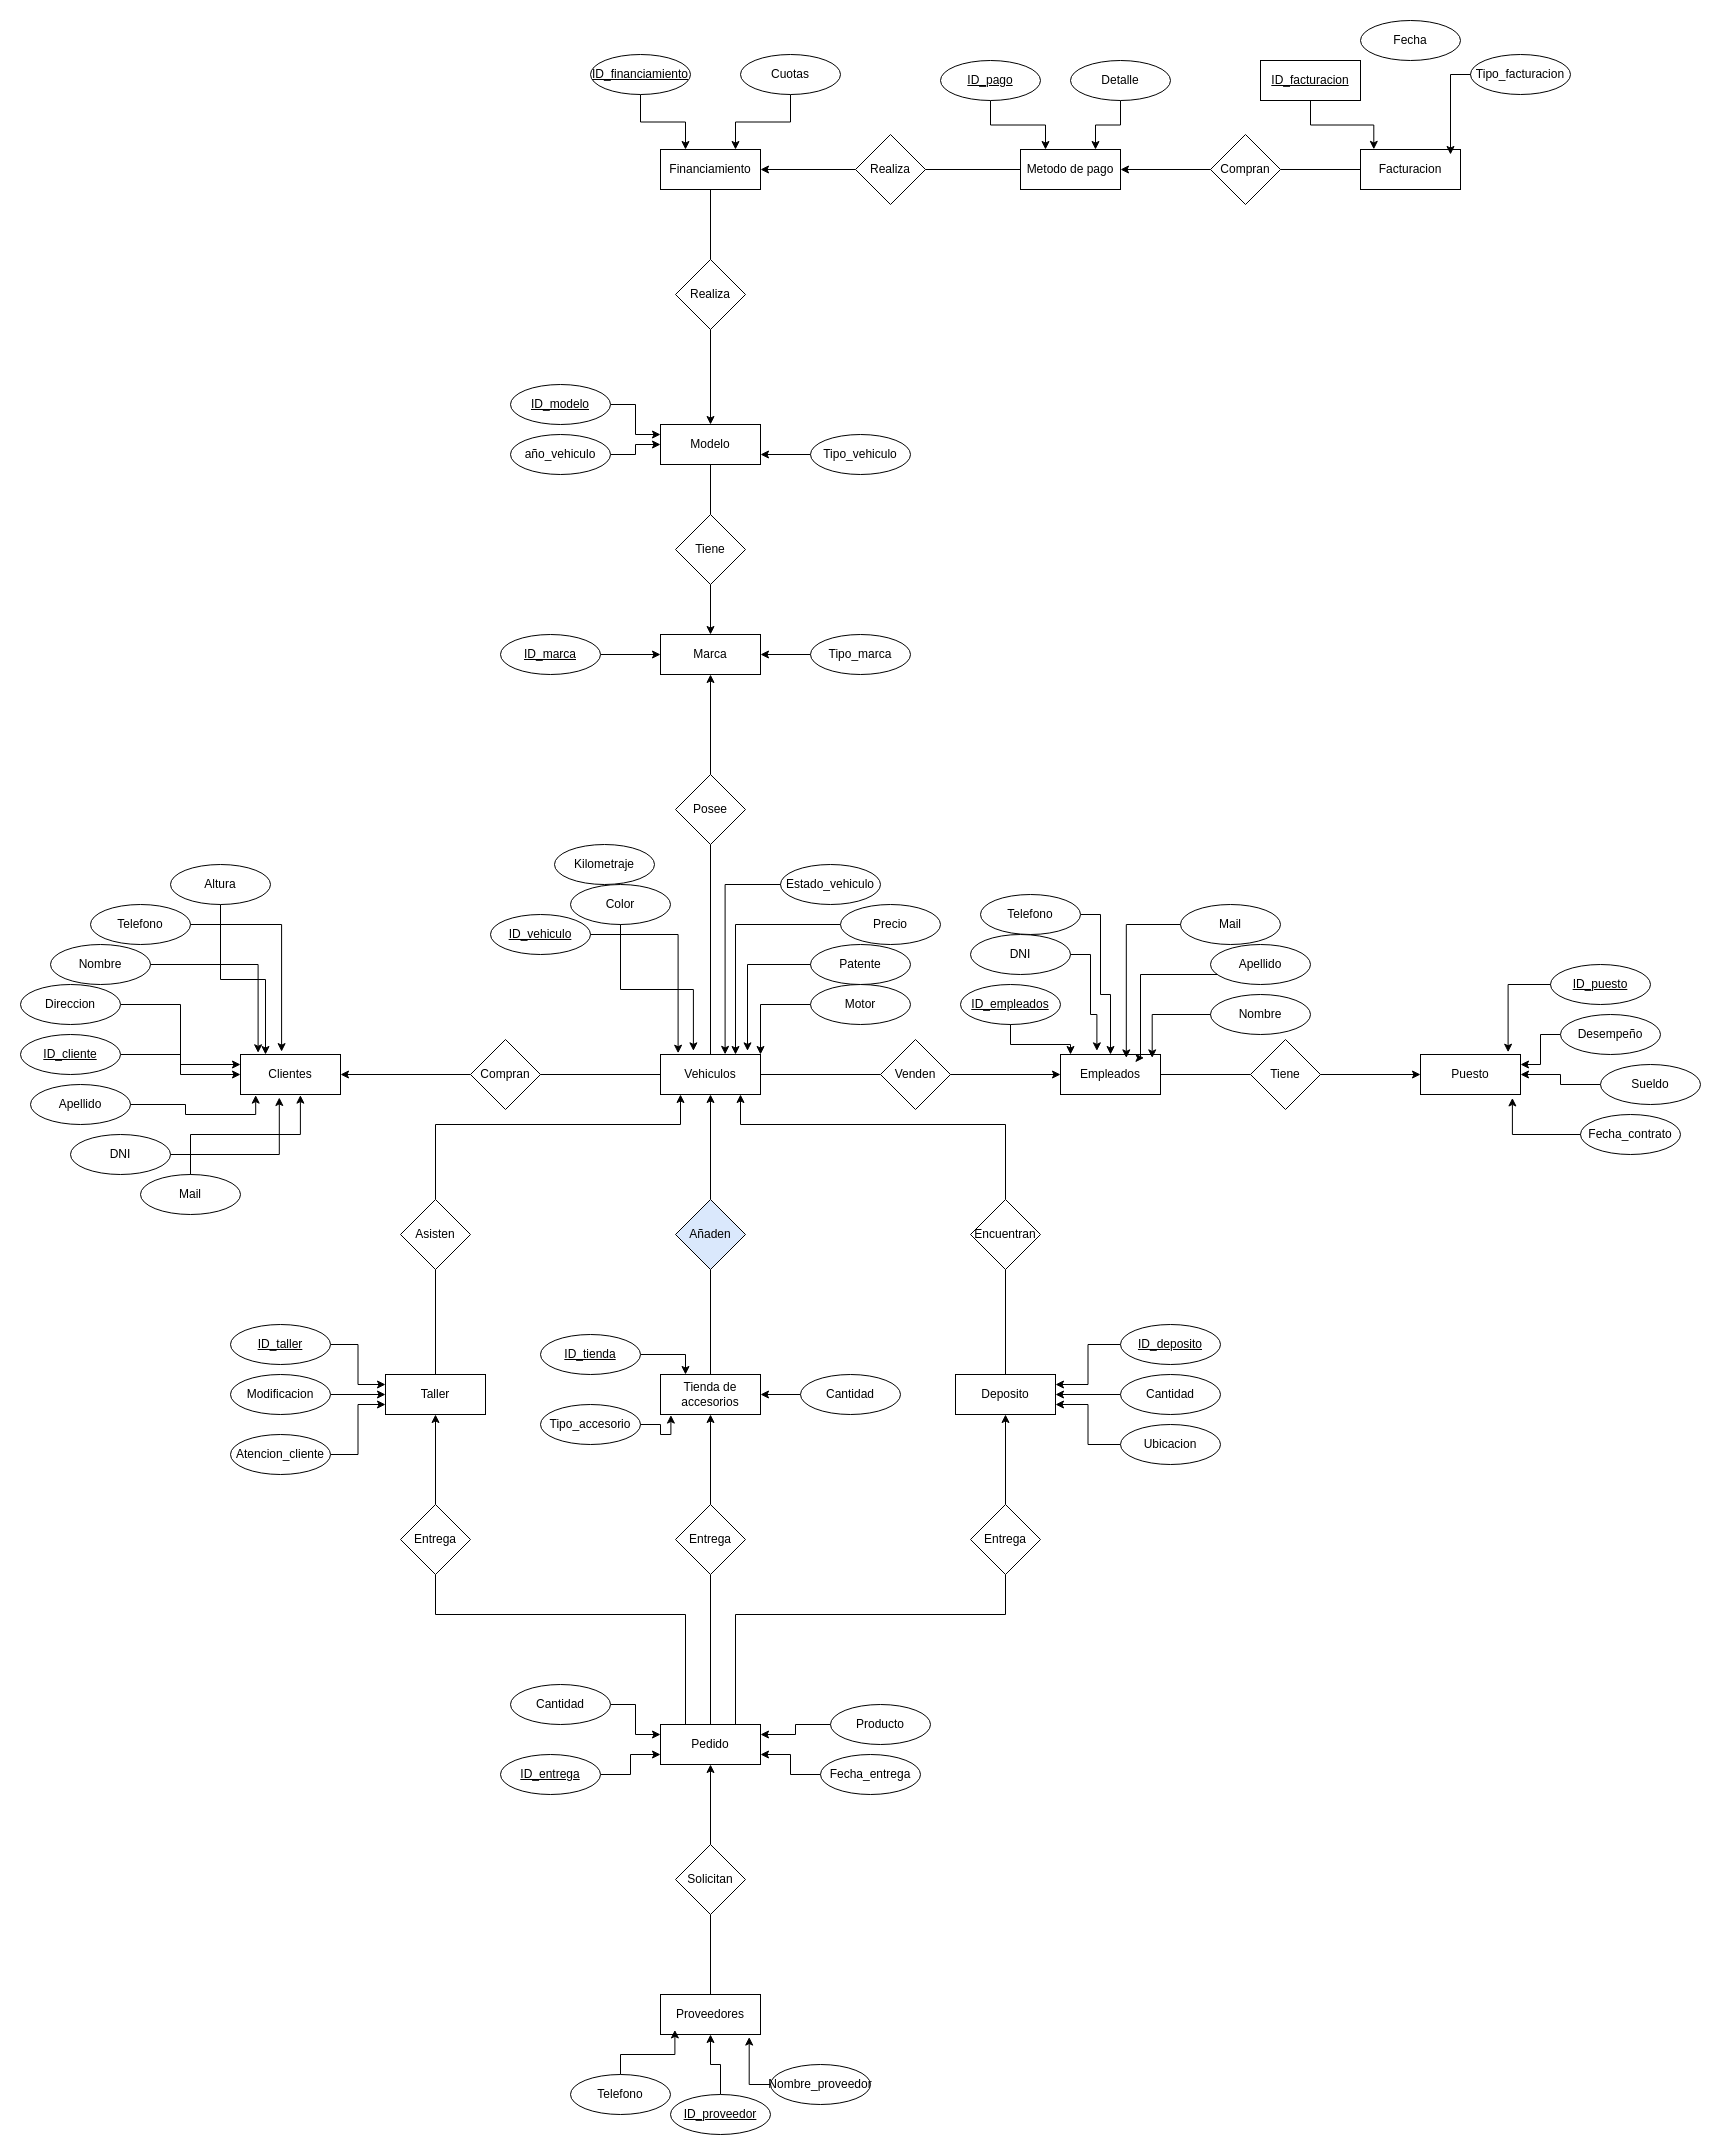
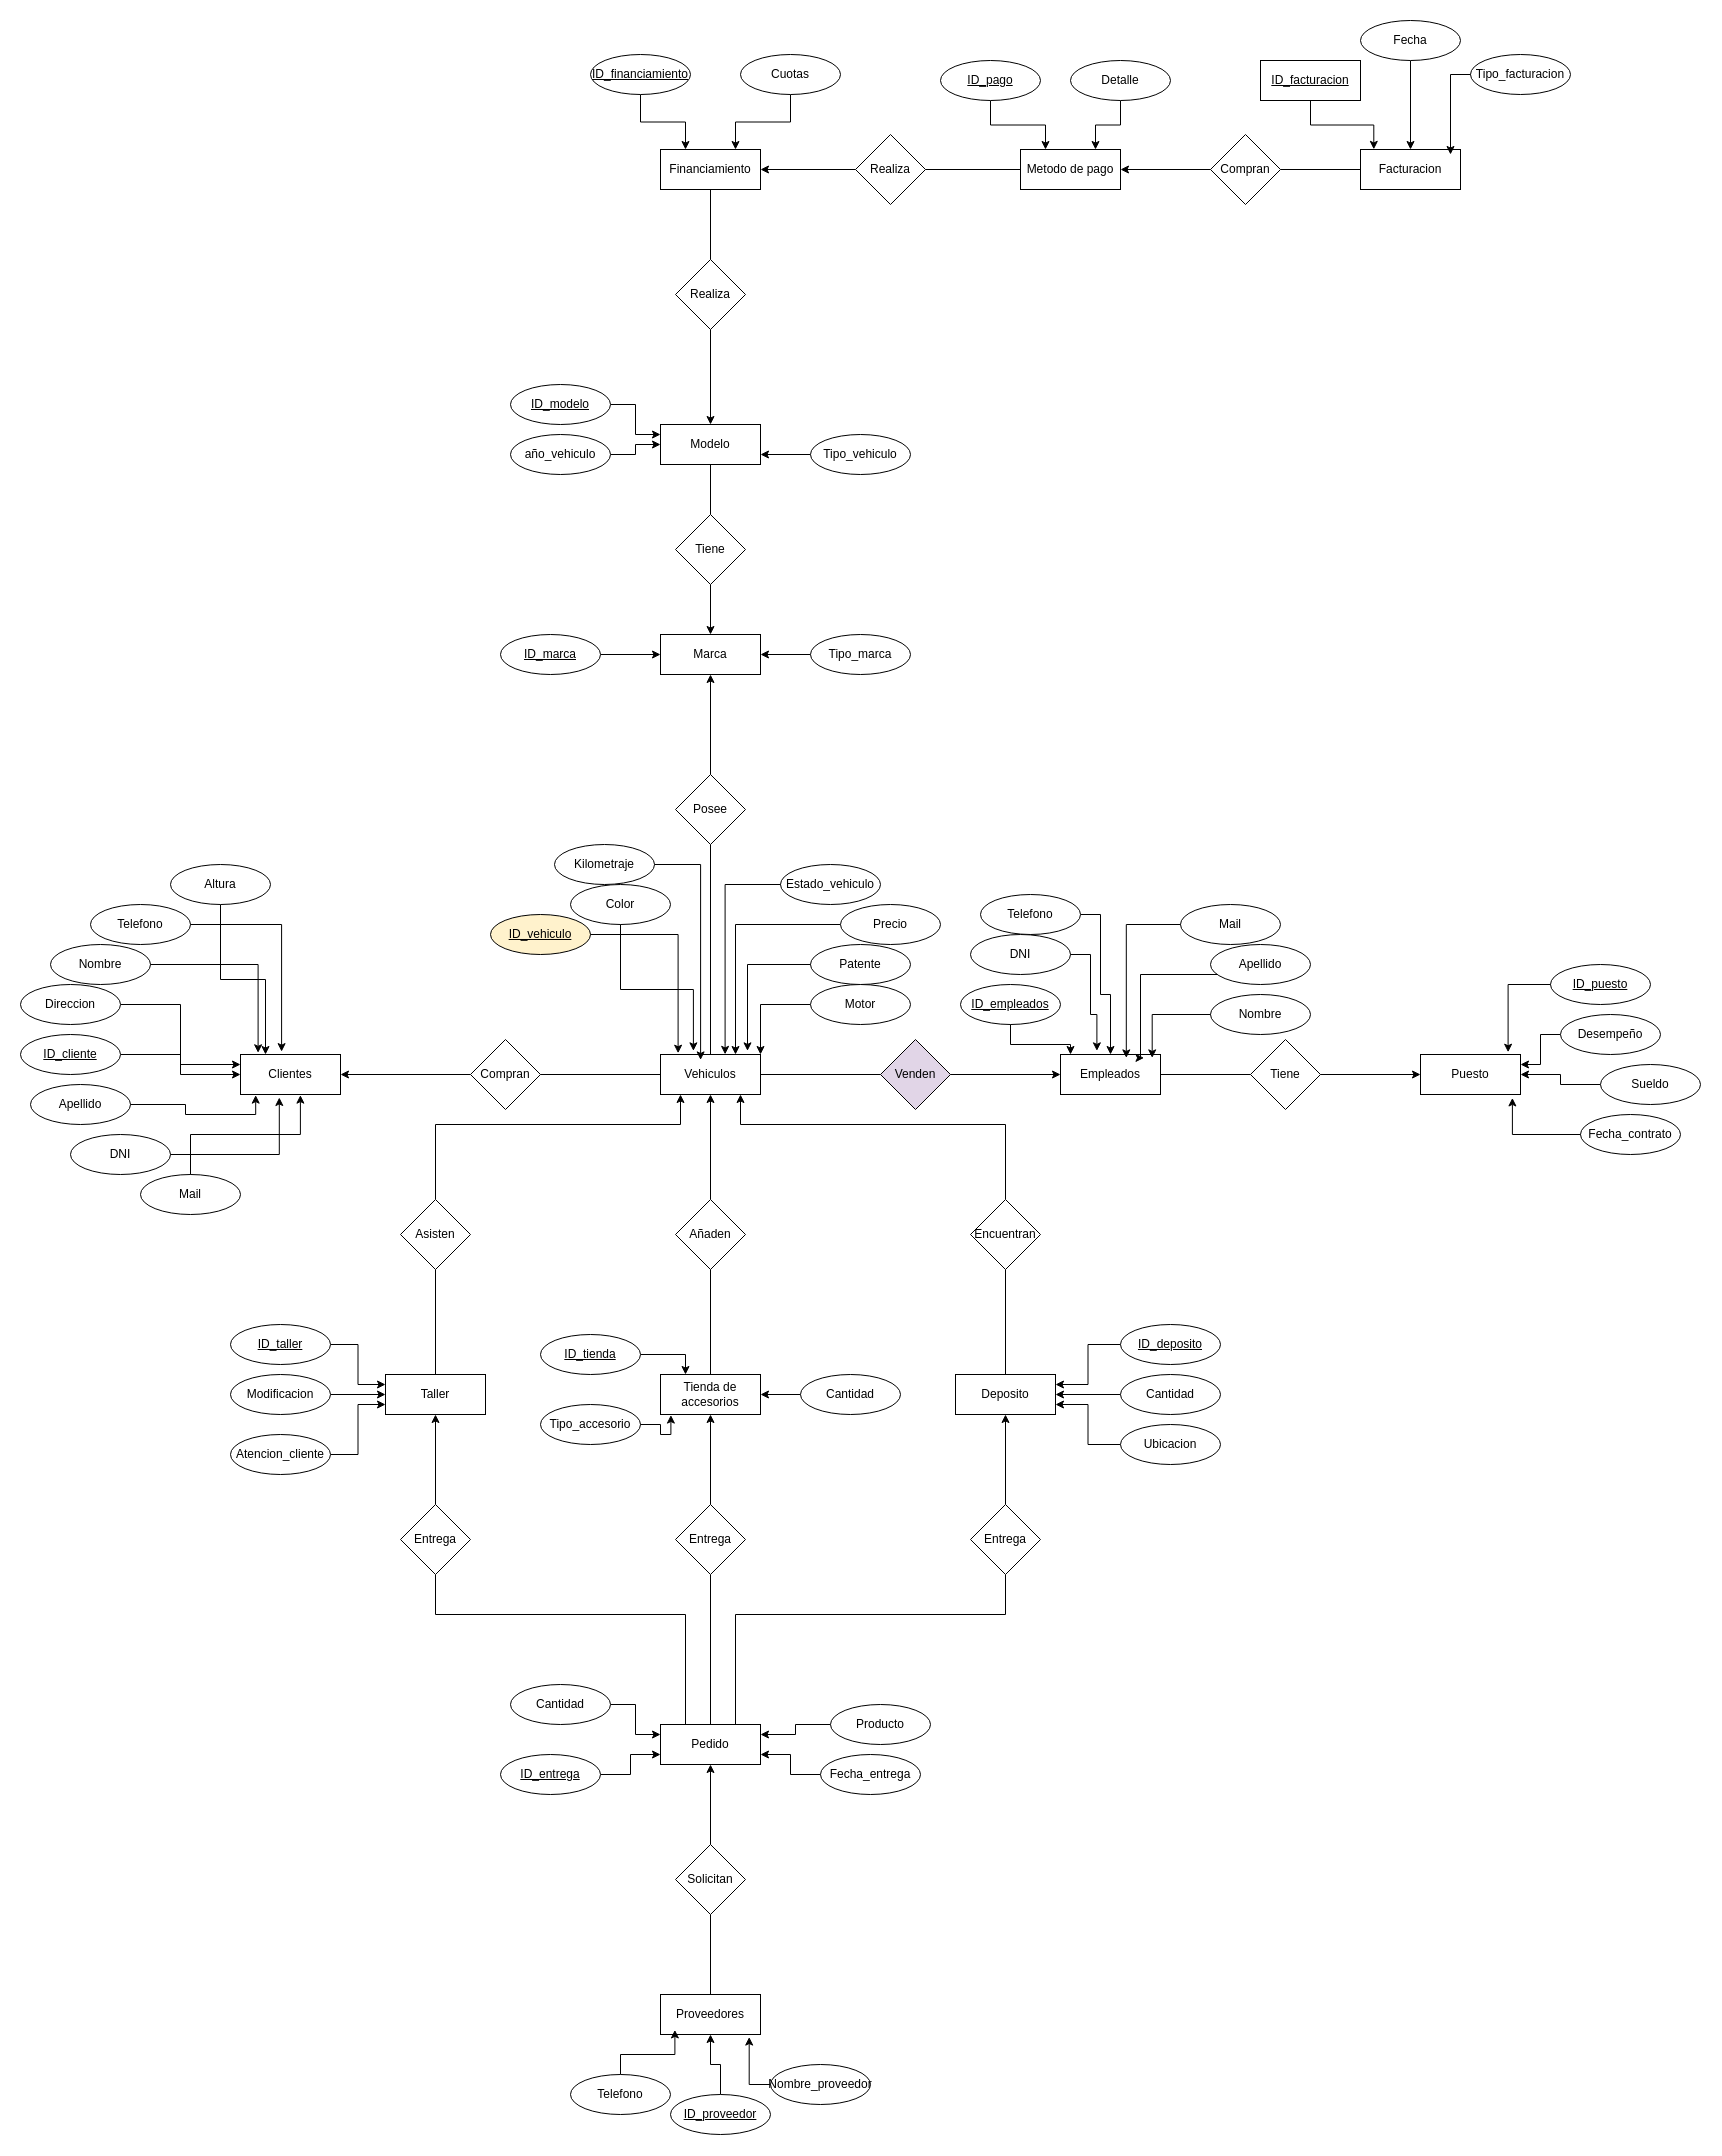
none -> (1411, 102)
(541, 935) -> (541, 935)
none -> (701, 936)
(916, 1075) -> (916, 1075)
(711, 1235) -> (711, 1235)
